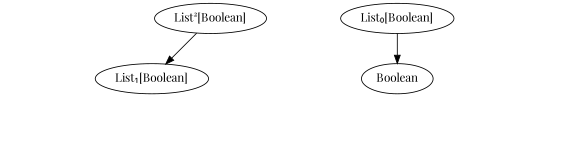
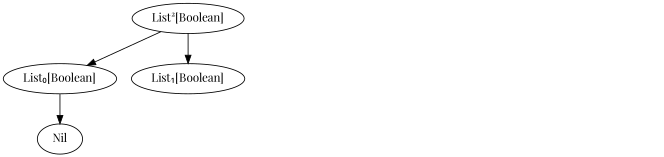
none -> (128, 47)
(397, 79) -> (60, 139)
